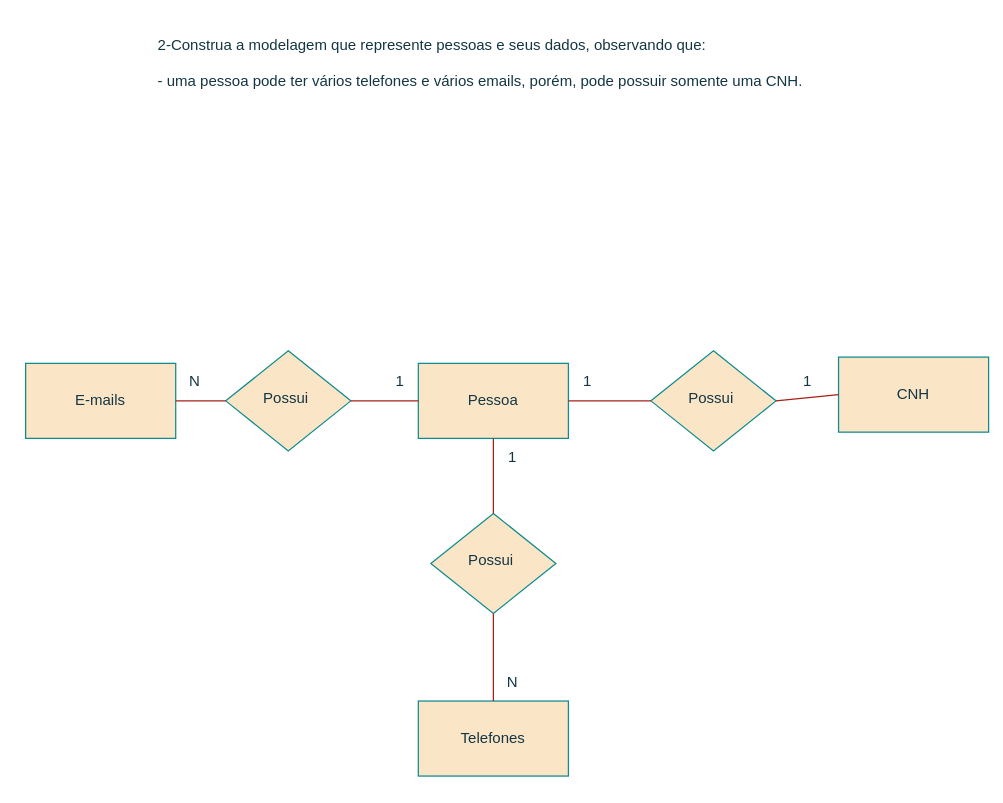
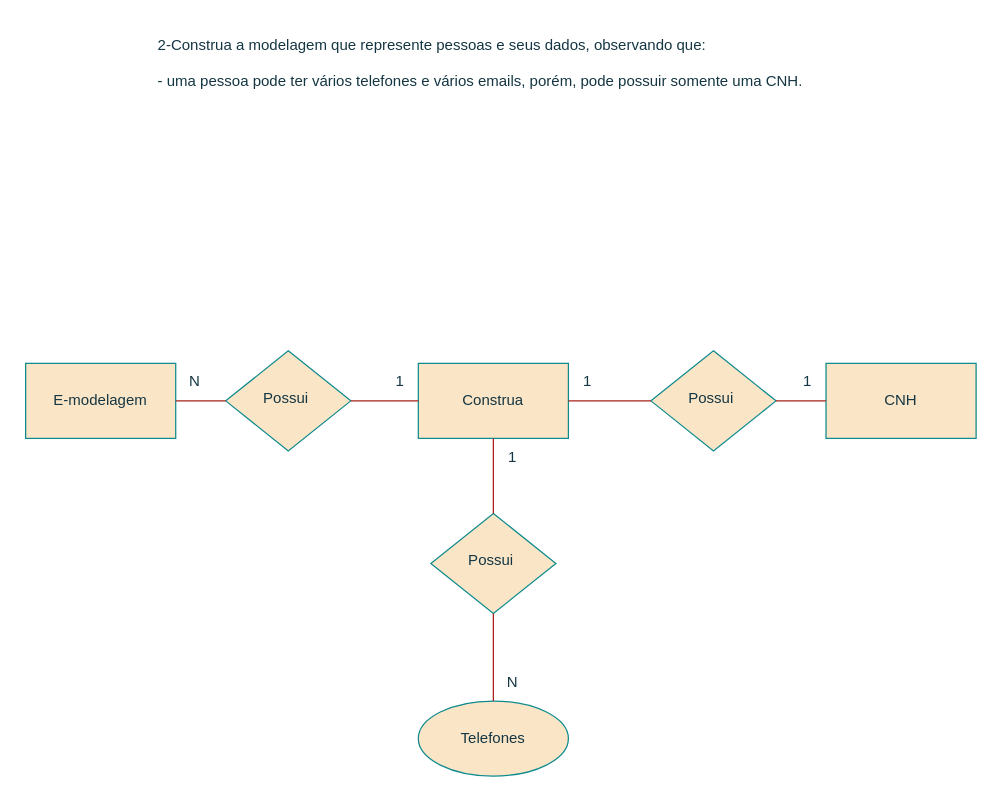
(913, 394) -> (901, 401)
(101, 401) -> (101, 401)
(493, 401) -> (493, 401)
(493, 738) -> (493, 738)
